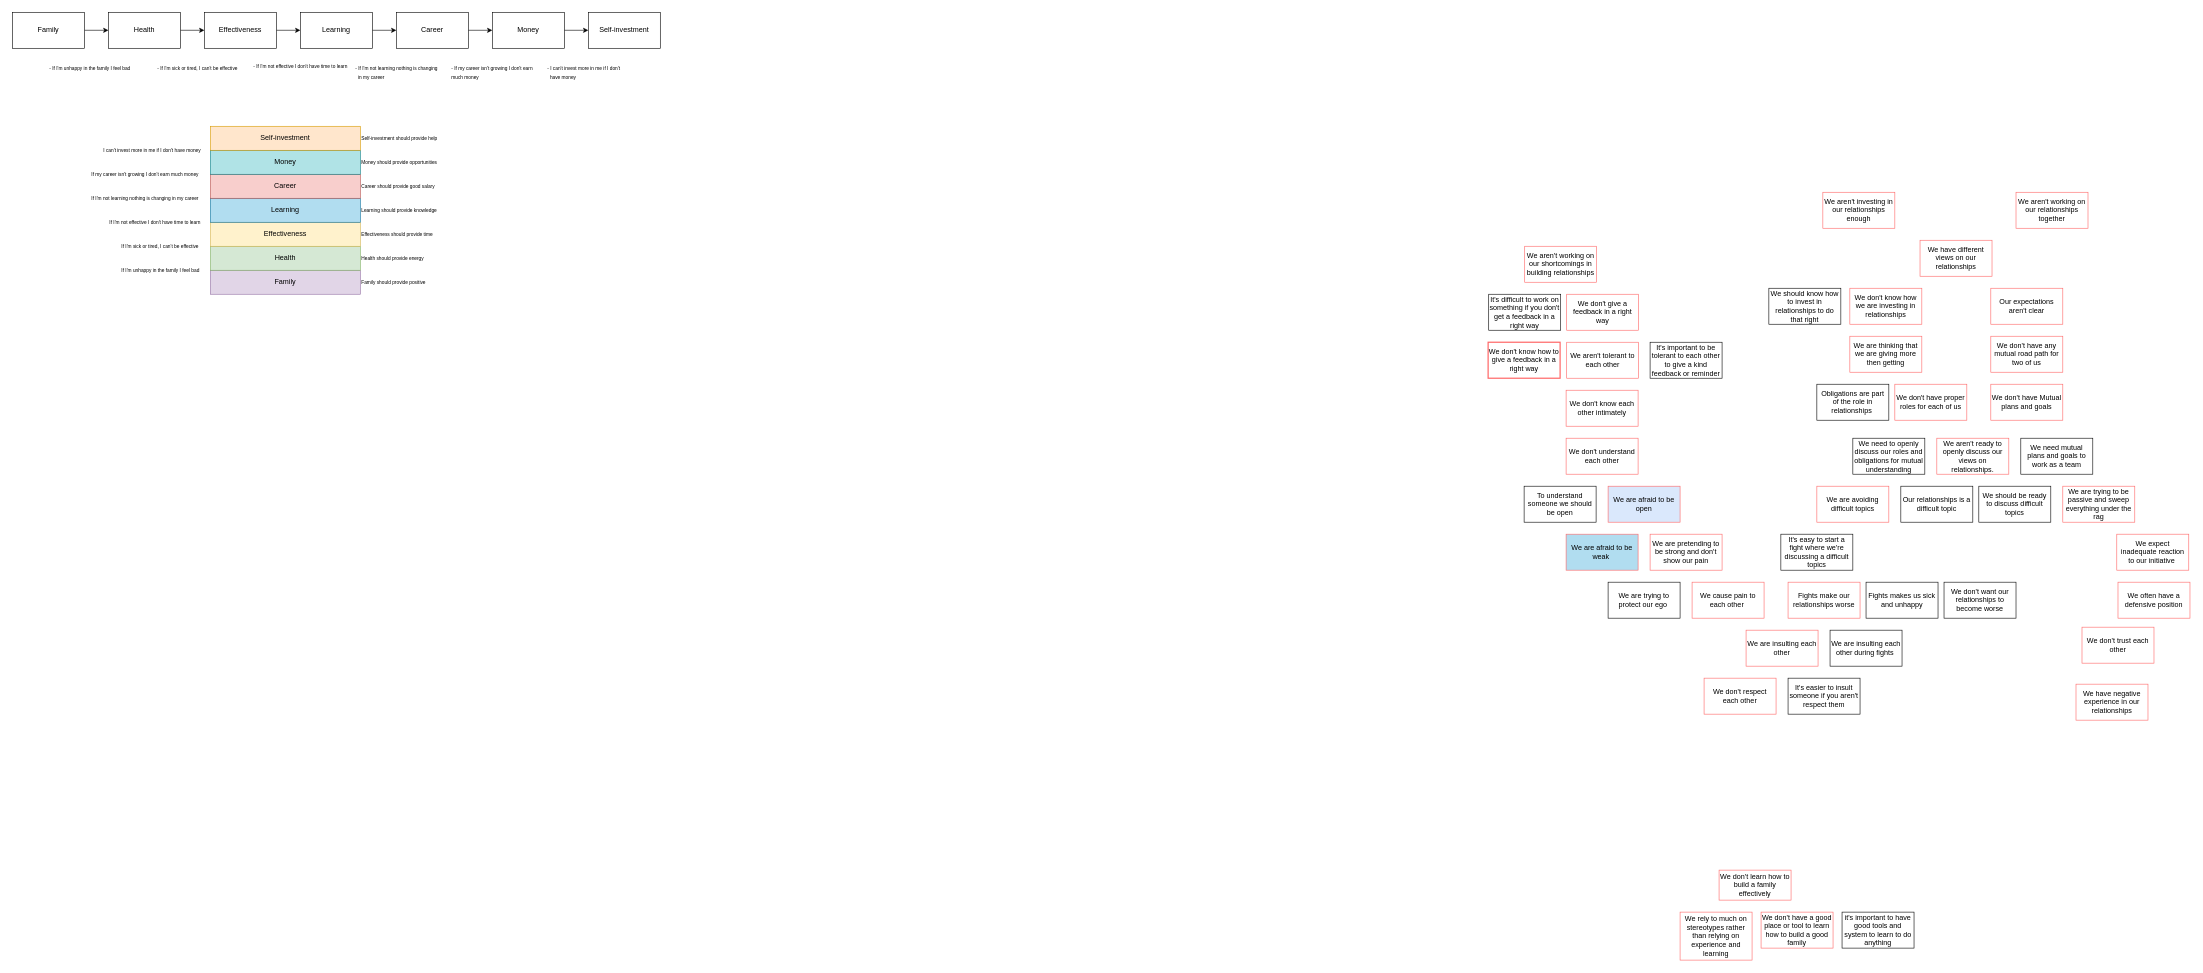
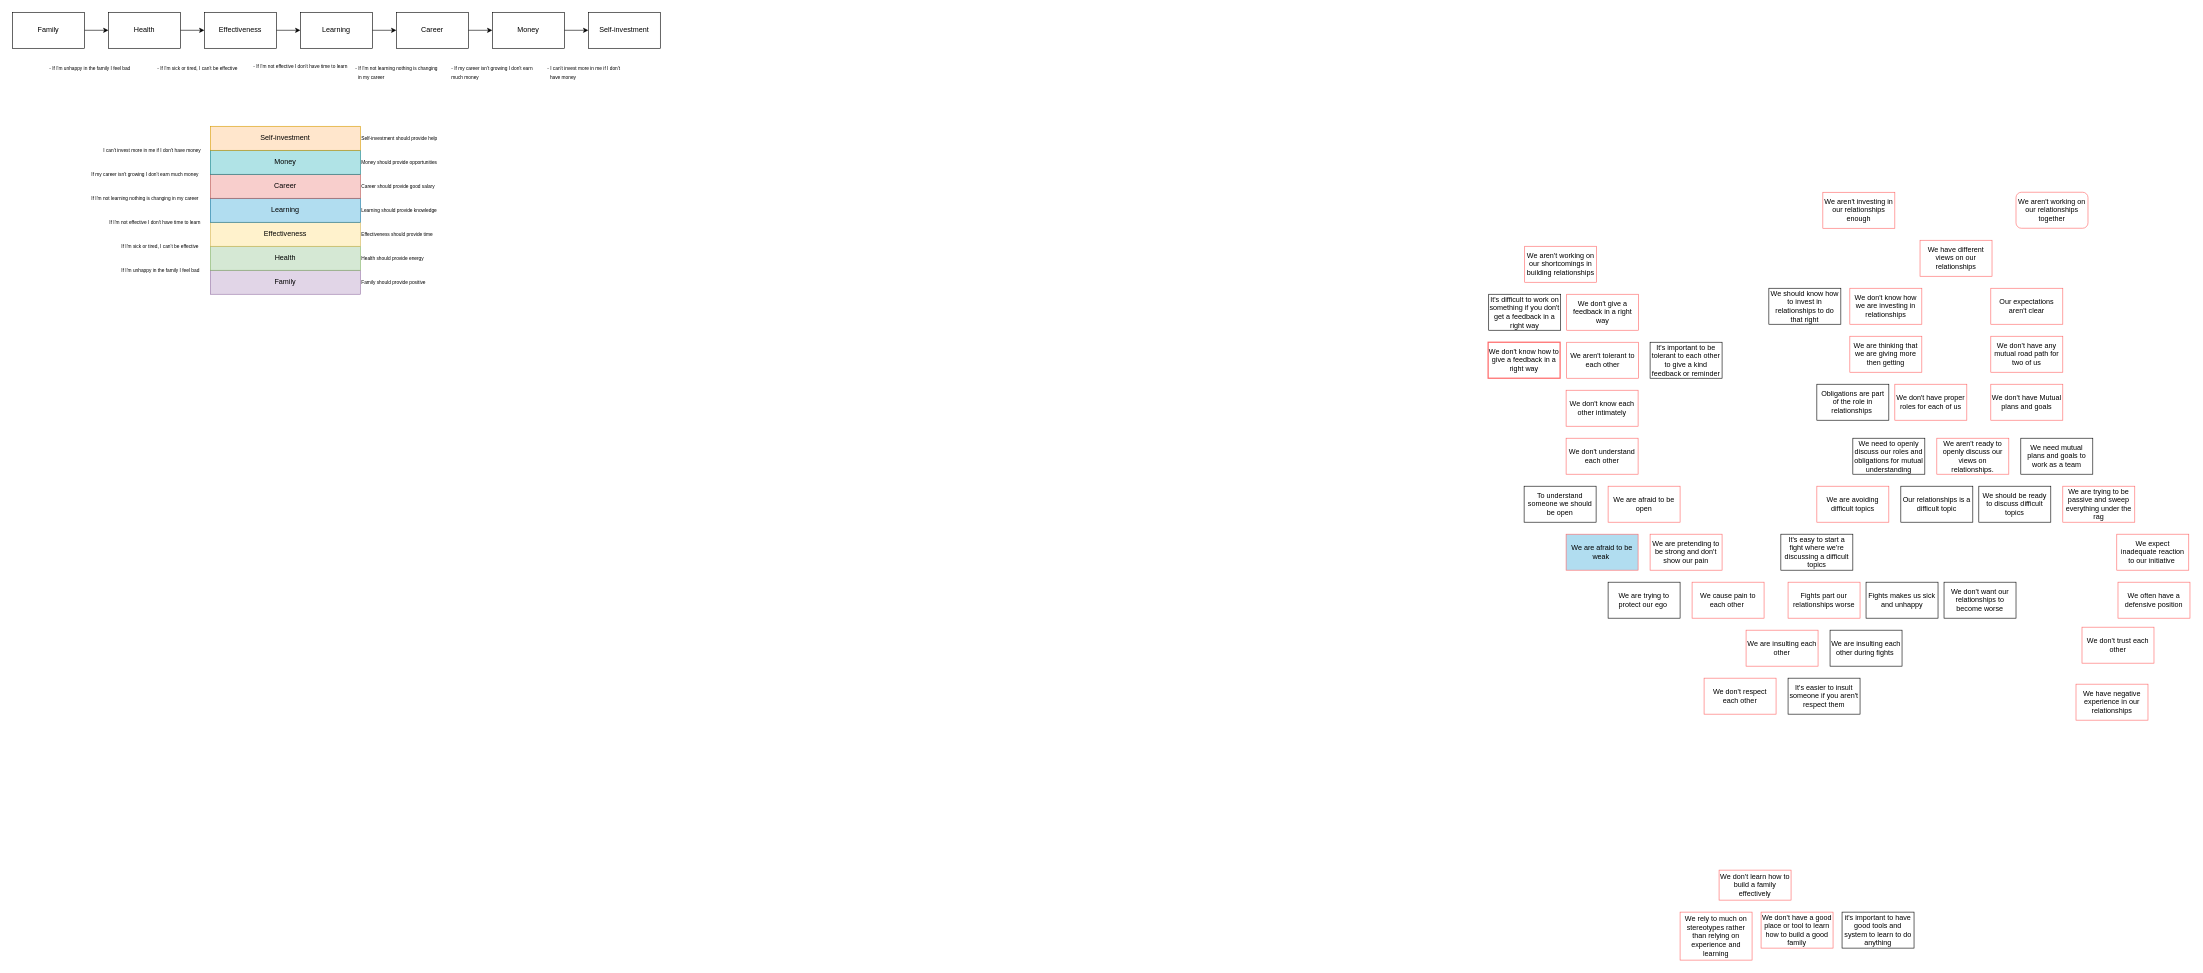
(2052, 210) -> (2052, 210)
(1644, 504) -> (1644, 504)
(1824, 600) -> (1824, 600)
